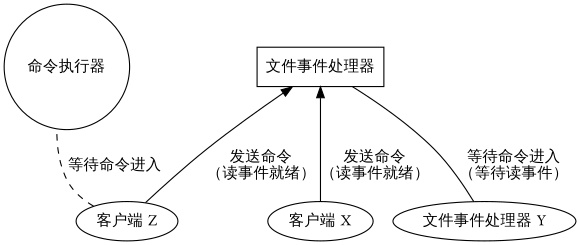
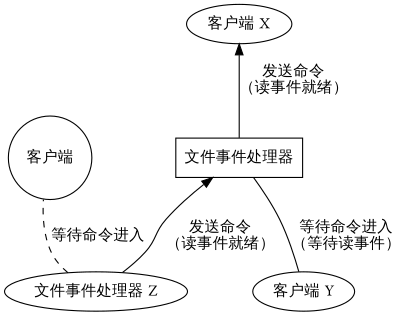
(67, 67) -> (50, 158)
(320, 150) -> (239, 97)
(127, 221) -> (96, 292)
(484, 221) -> (304, 292)
